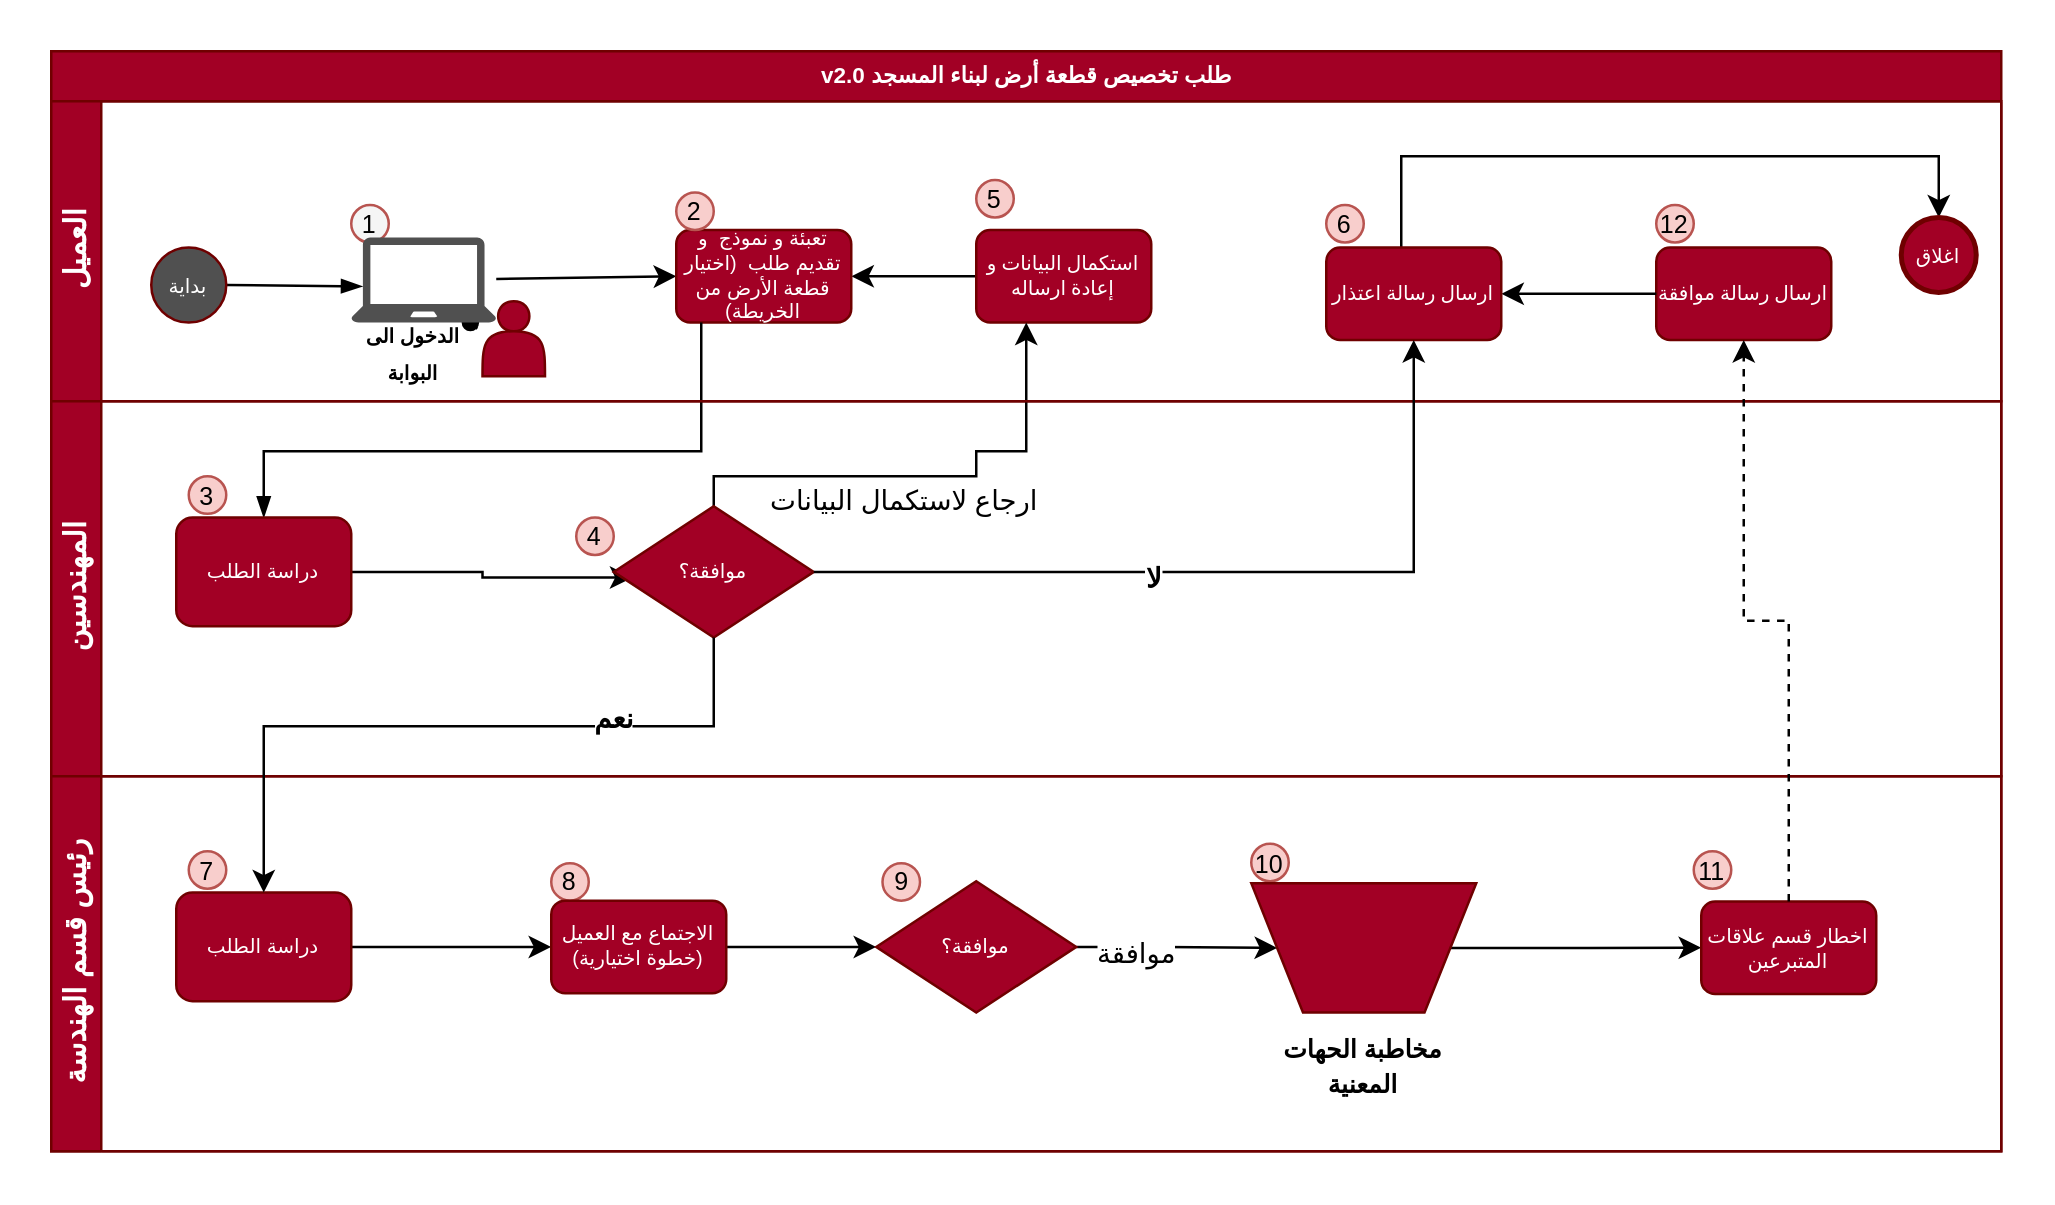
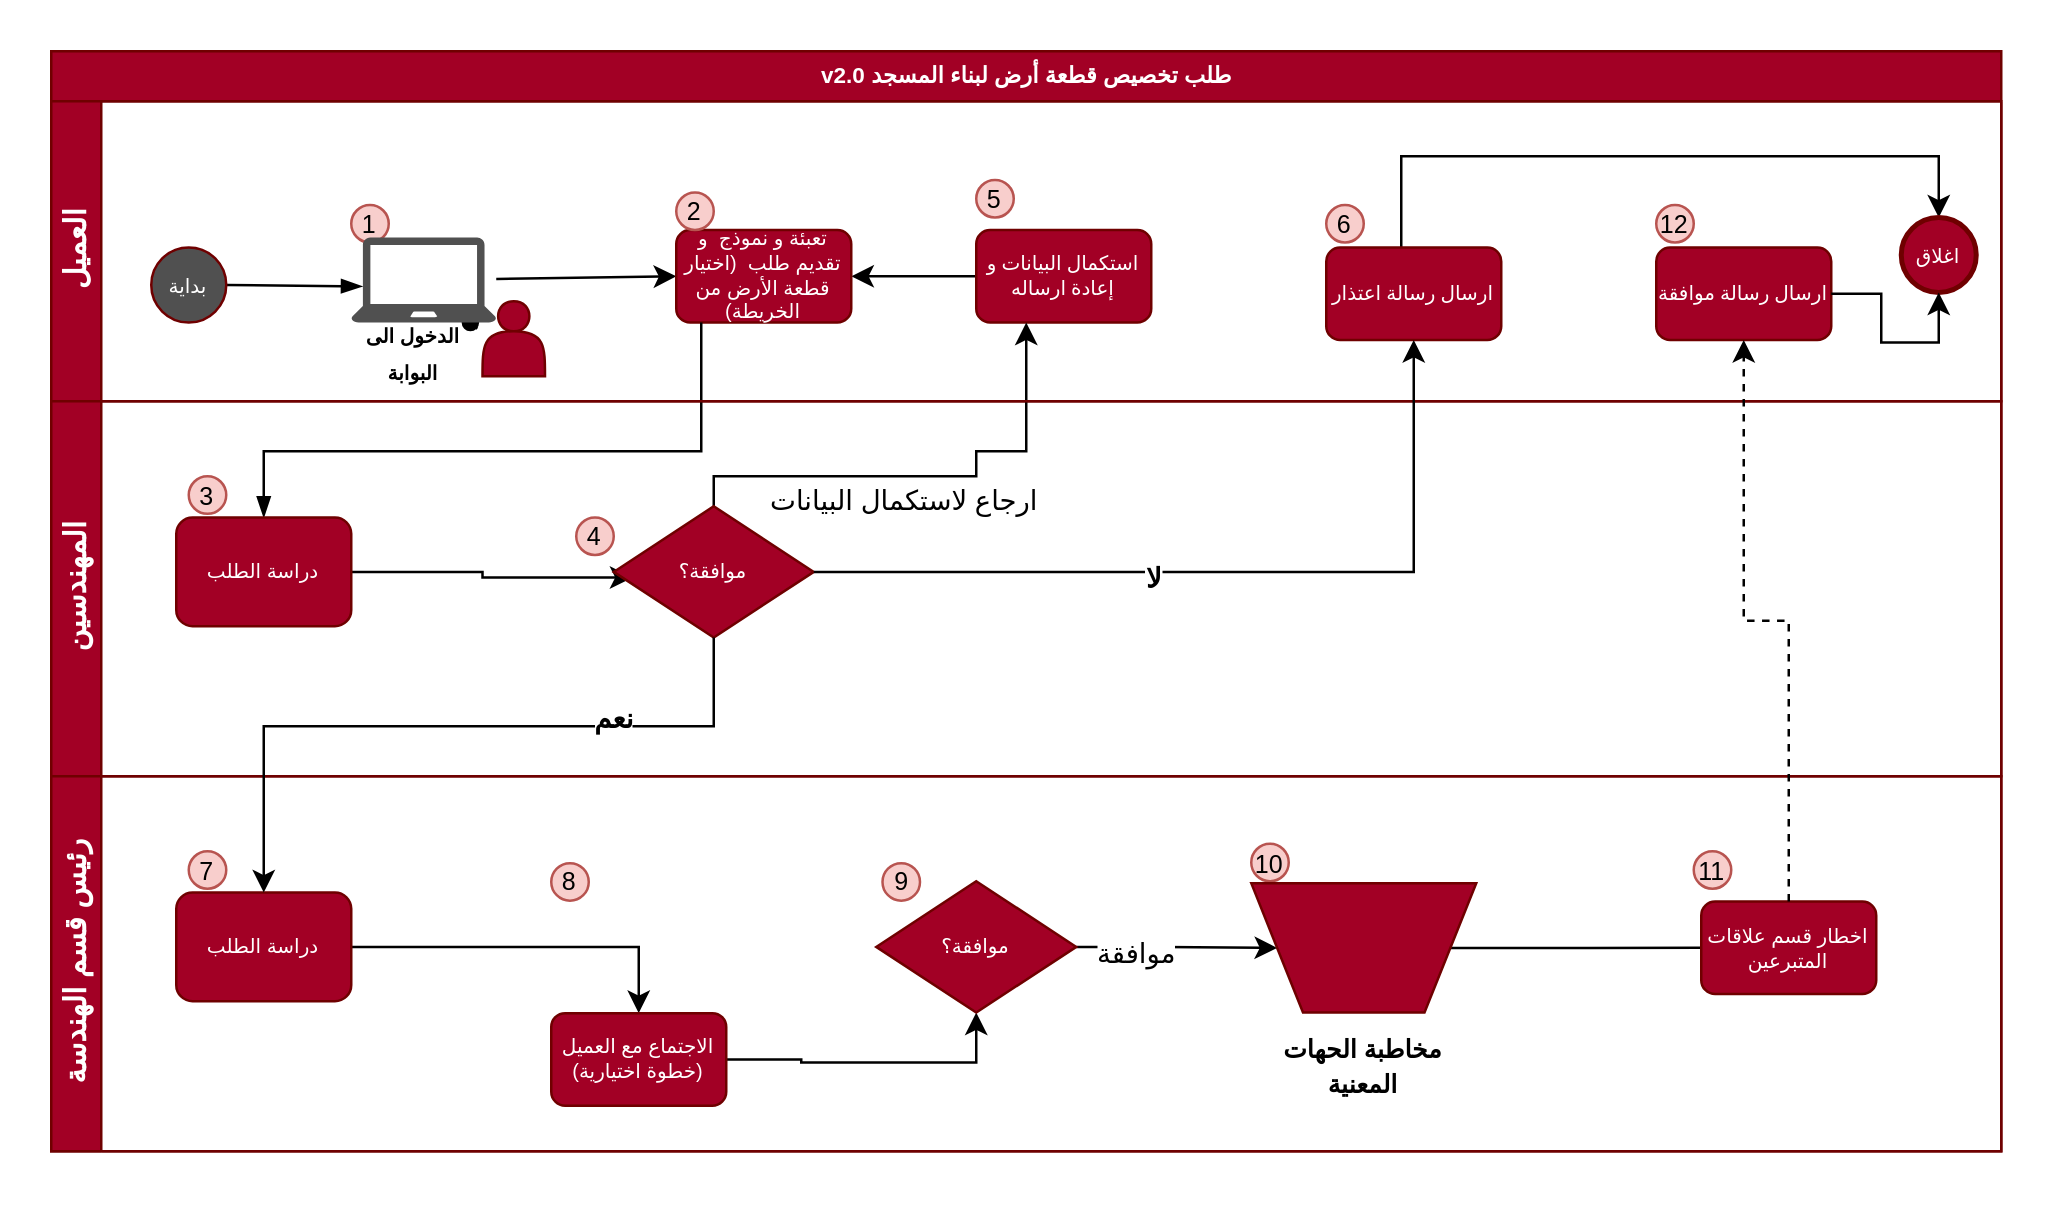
(370, 224) -> (370, 224)
(1587, 294) -> (1881, 338)
(639, 947) -> (639, 1059)
(1683, 948) -> (1690, 948)
